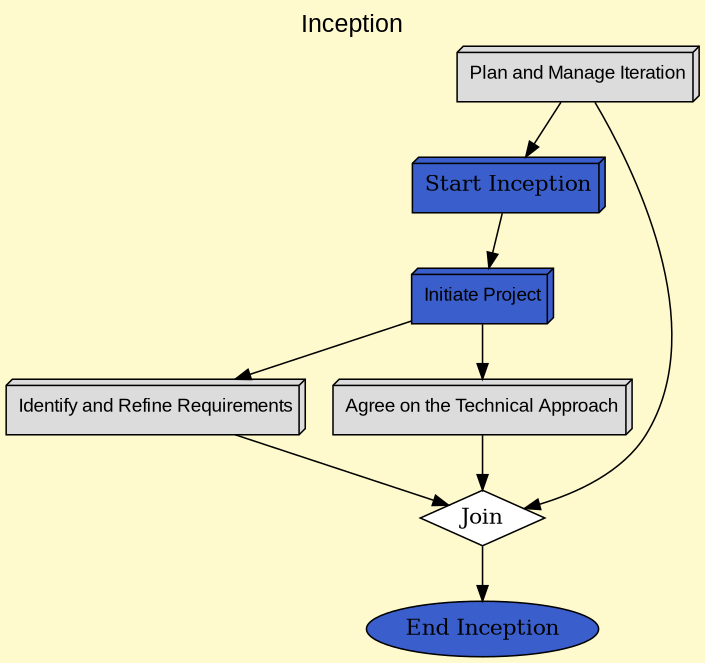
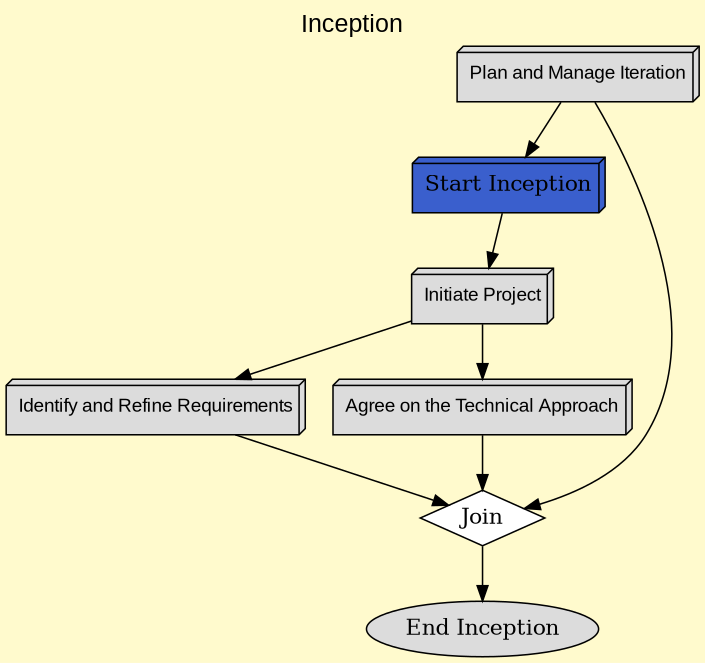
(483, 296) -> (483, 296)
(483, 629) -> (483, 629)
